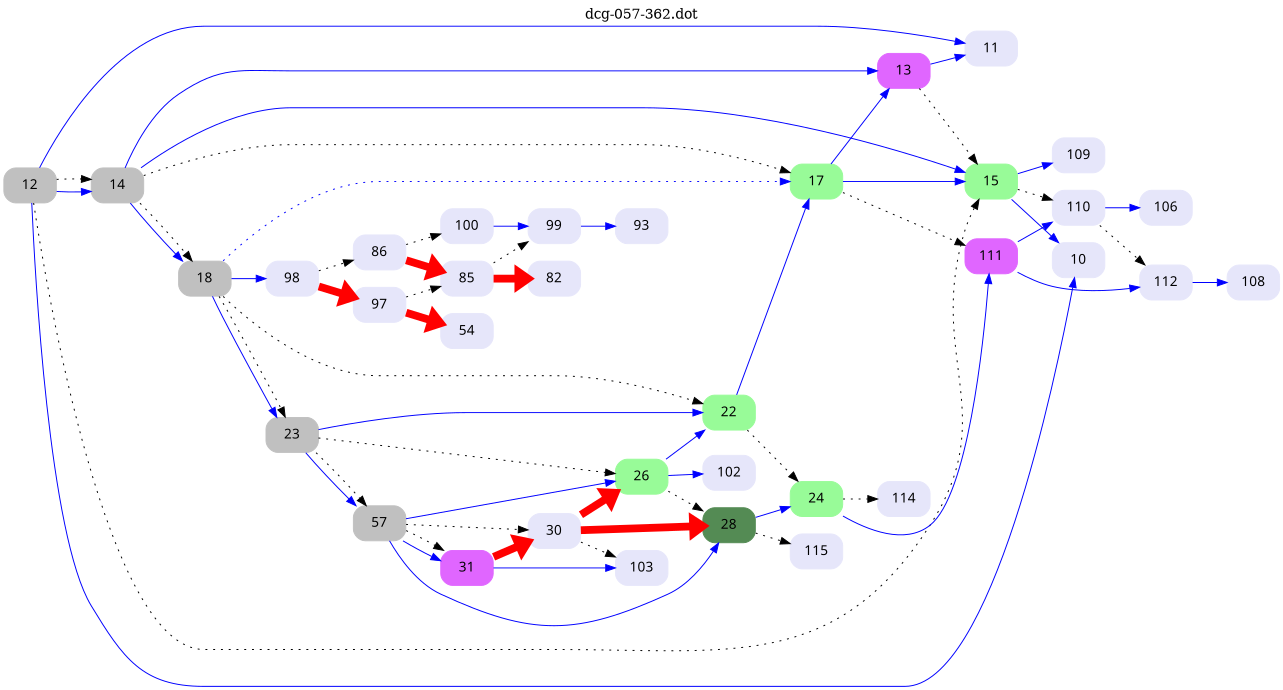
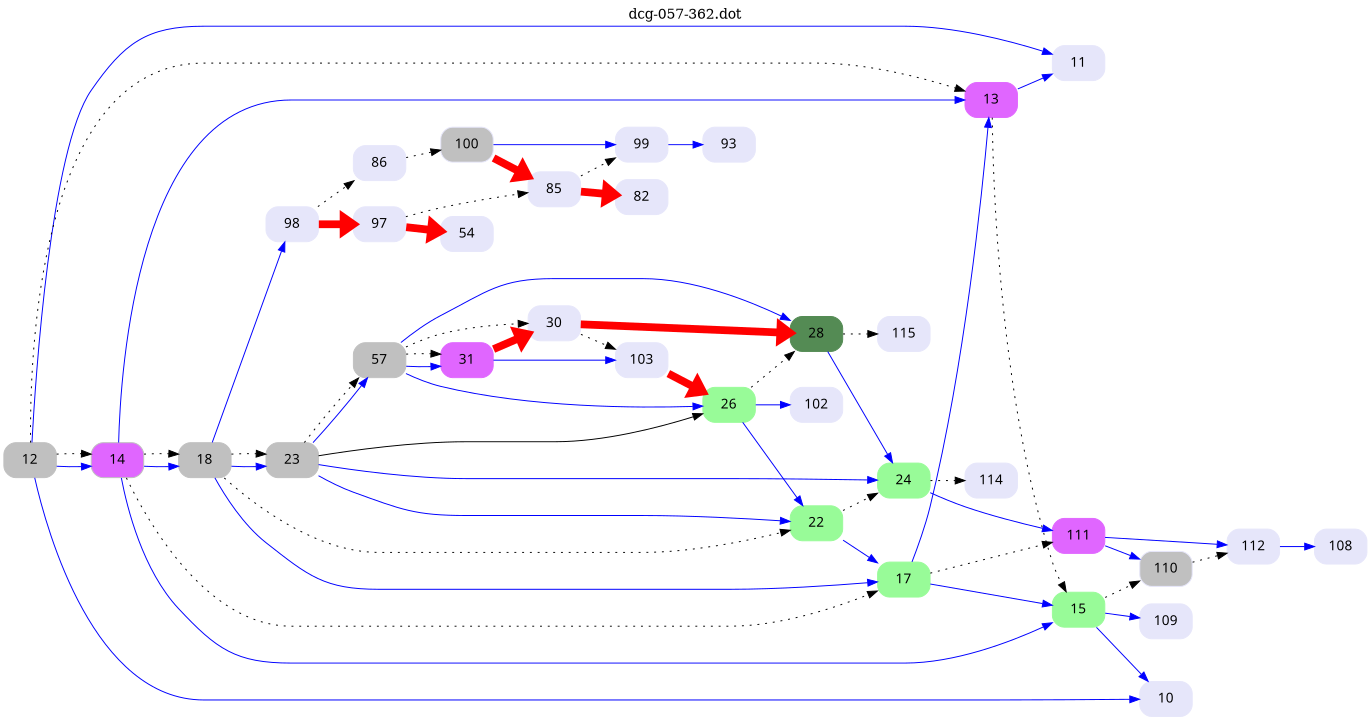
(490, 182) -> (519, 589)
(117, 185) -> (117, 460)
(1079, 208) -> (1166, 569)
(1166, 208) -> none
(467, 226) -> (467, 145)
(419, 264) -> (506, 165)
(462, 455) -> (507, 442)
none -> (593, 479)
(594, 506) -> (681, 380)
(506, 649) -> (352, 63)
